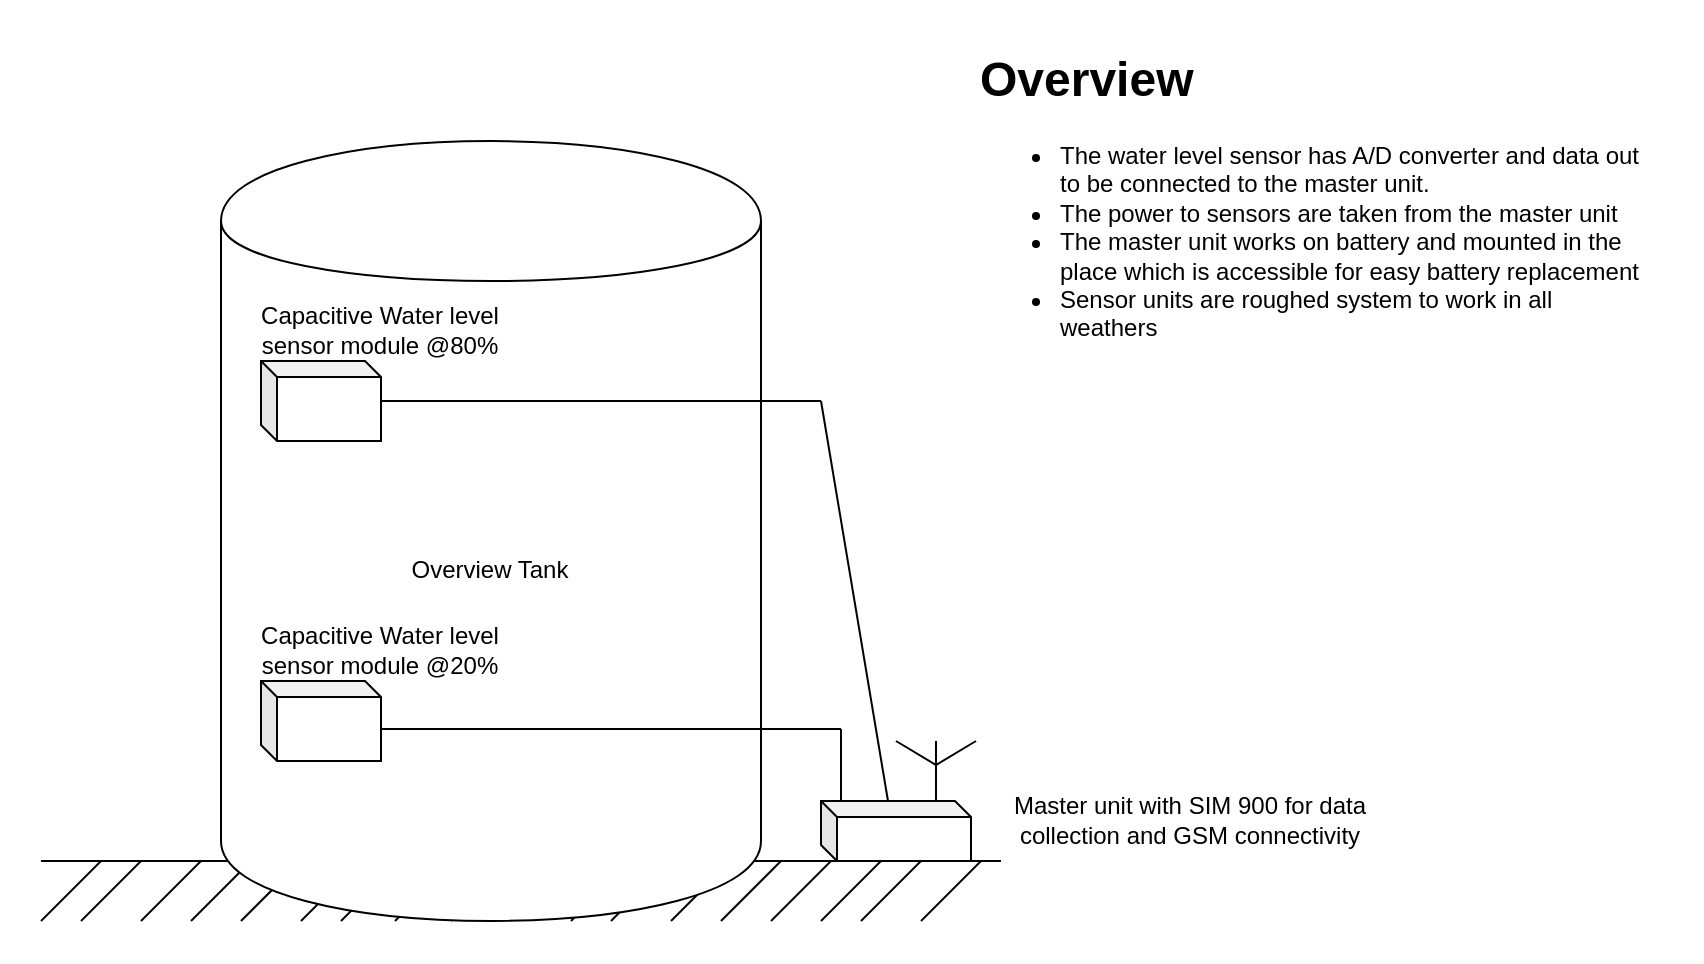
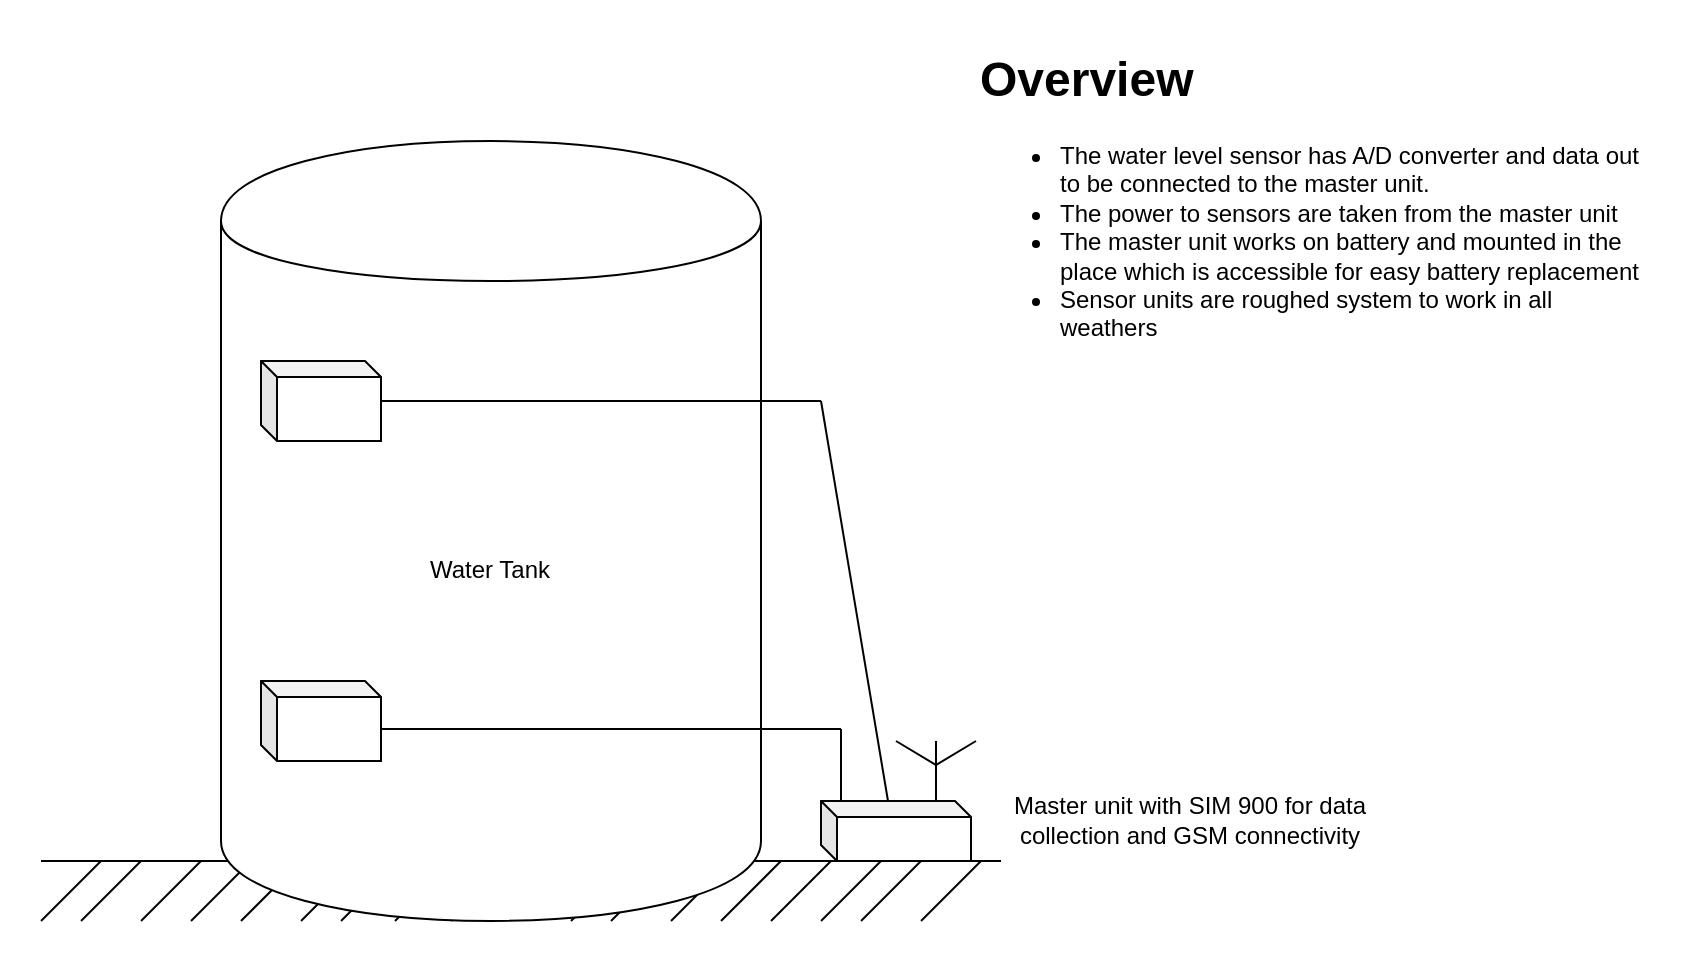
(381, 331) -> none
(491, 571) -> (491, 571)
(381, 651) -> none
